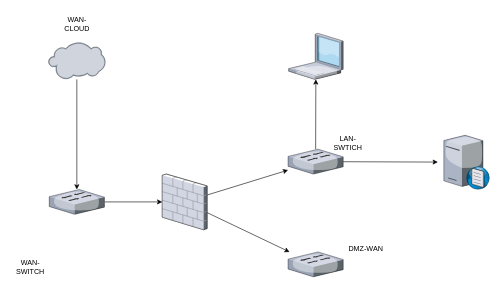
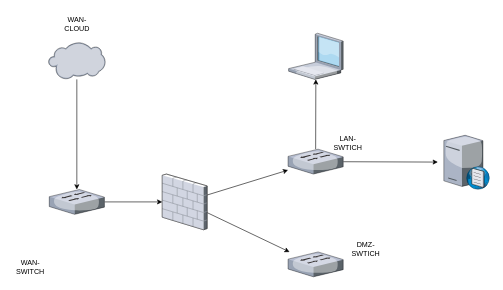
(366, 249) -> (366, 249)
